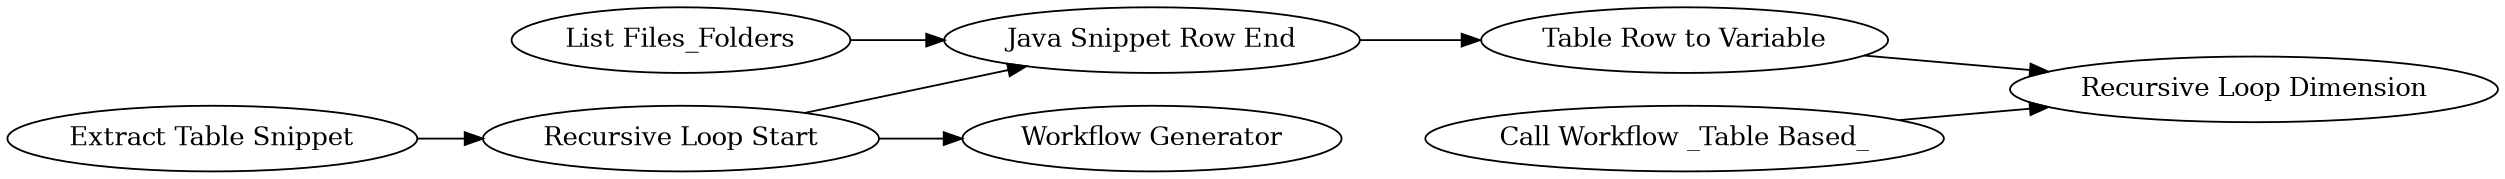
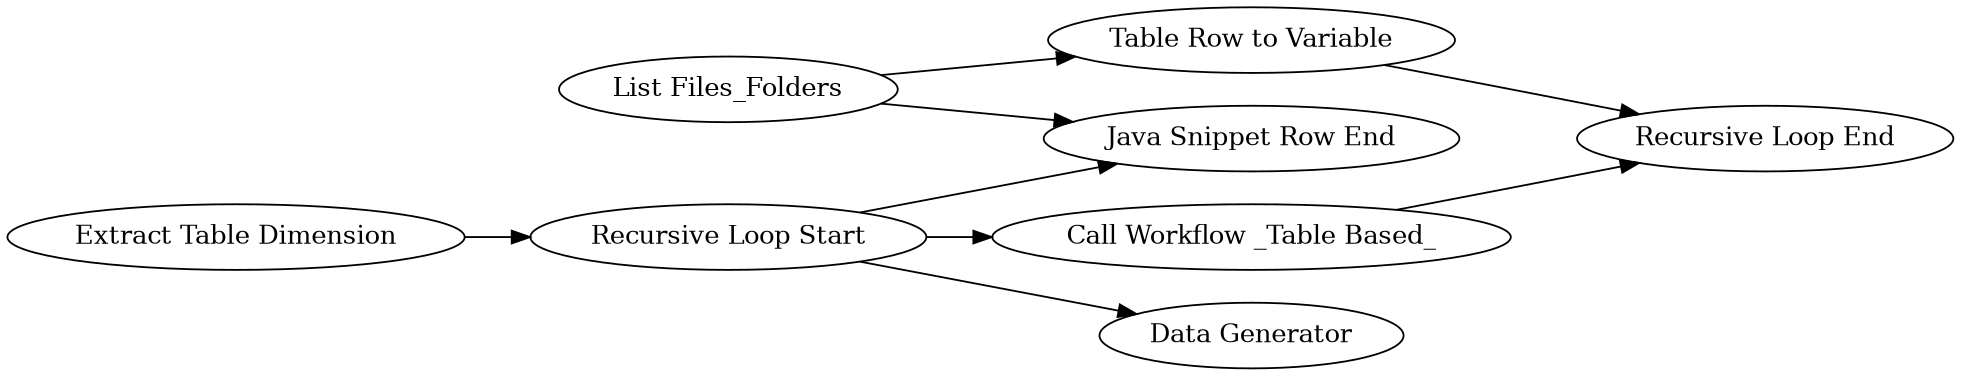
(1411, 40) -> (969, 67)
(2254, 89) -> (1765, 139)
(212, 139) -> (236, 237)
(1152, 139) -> (1252, 336)
none -> (950, 237)
